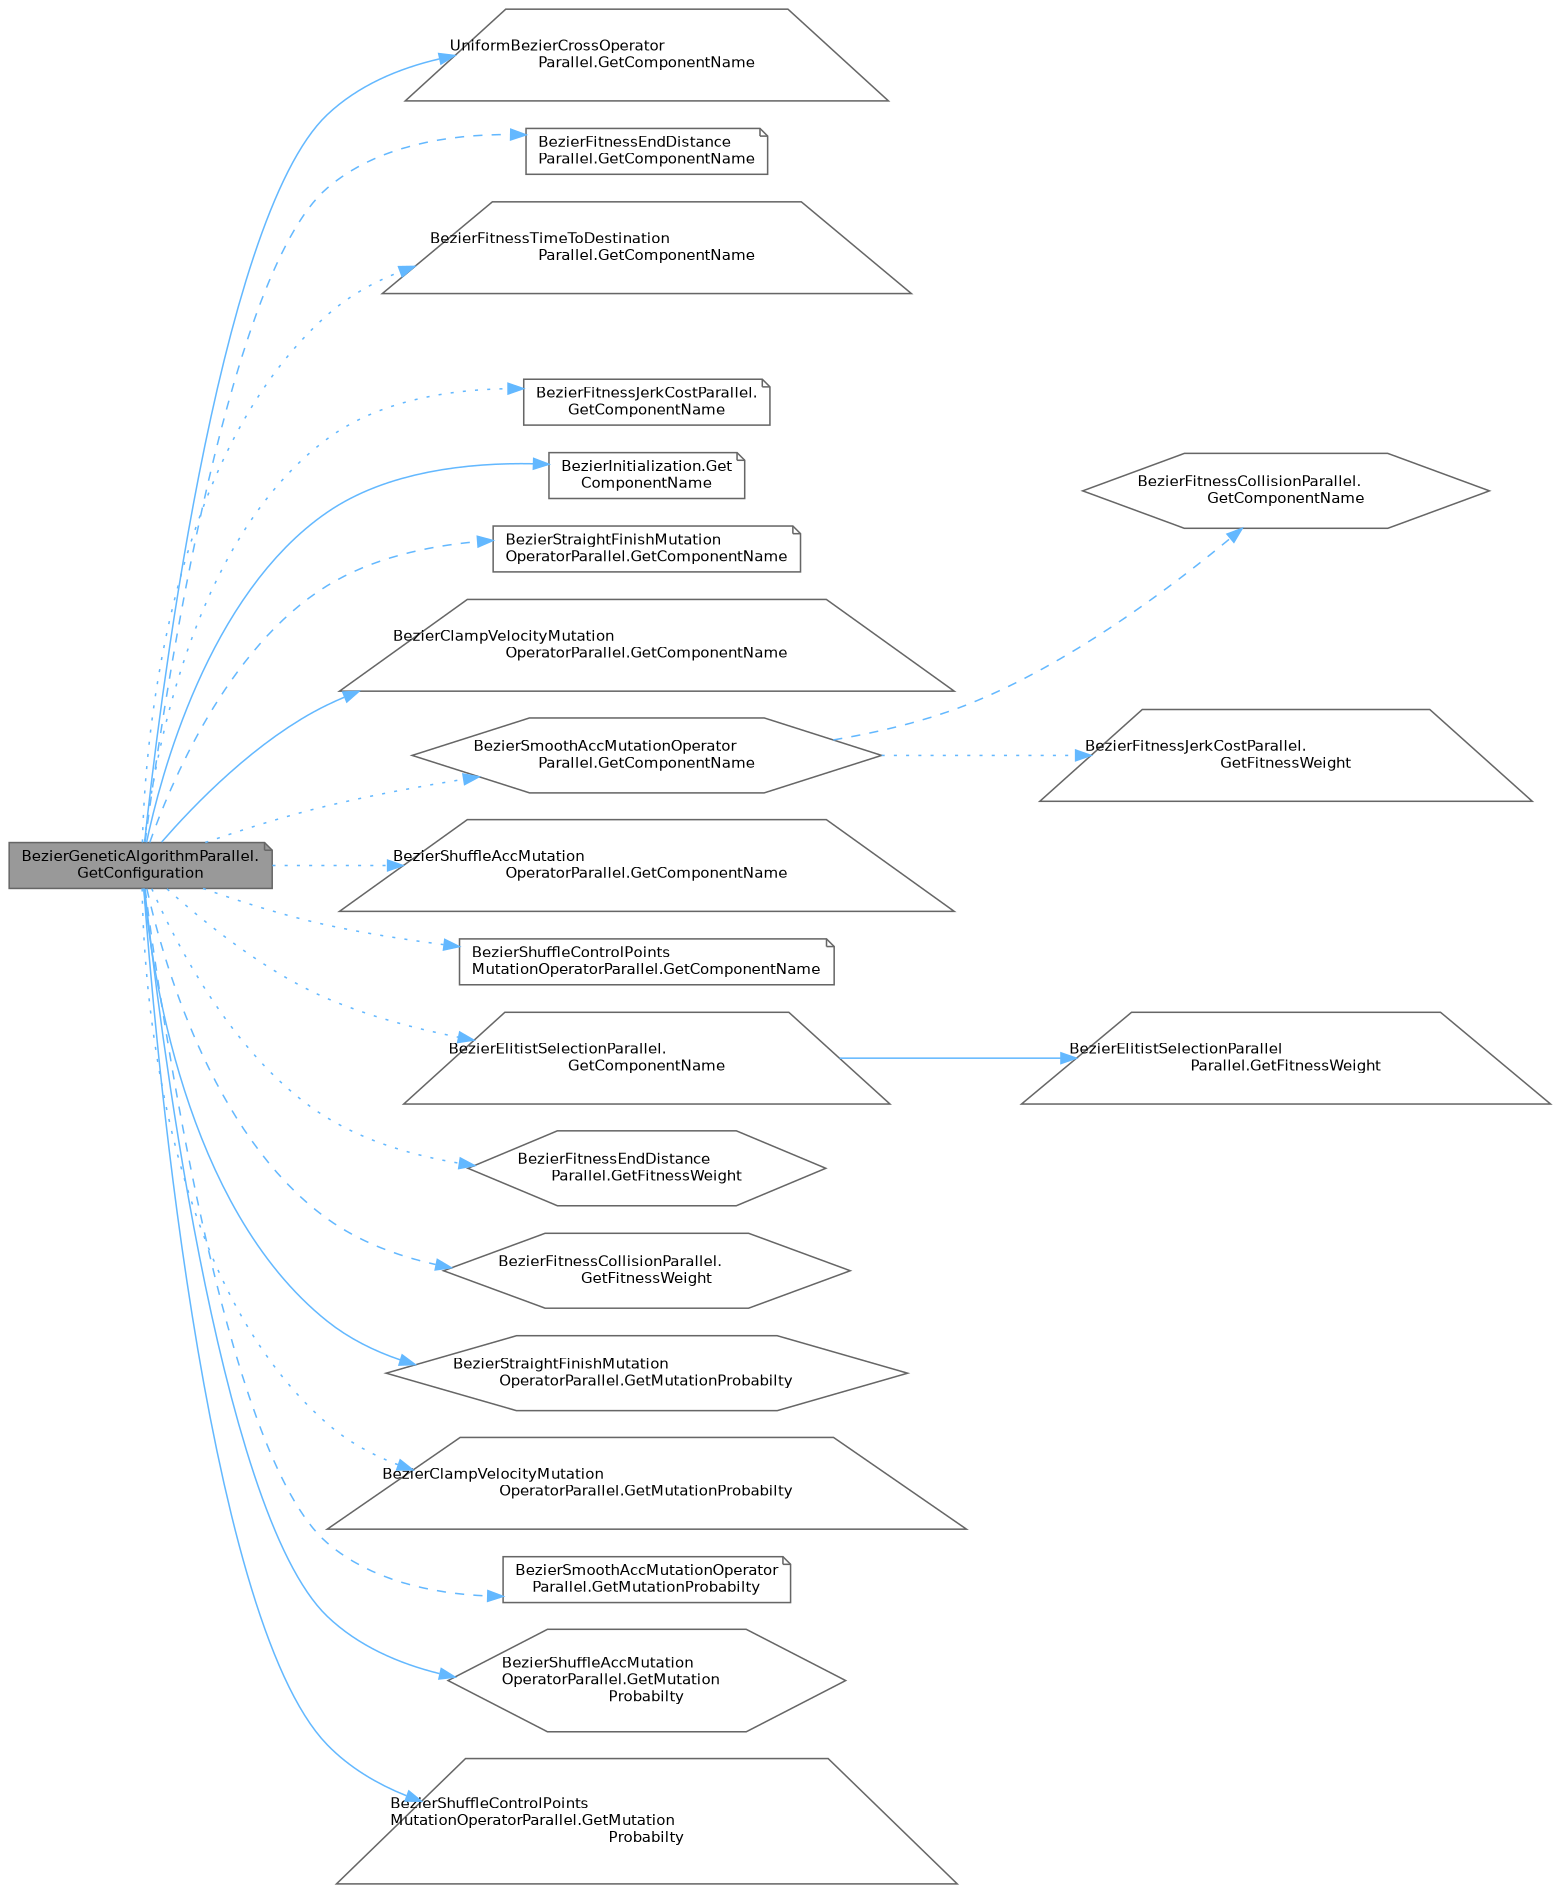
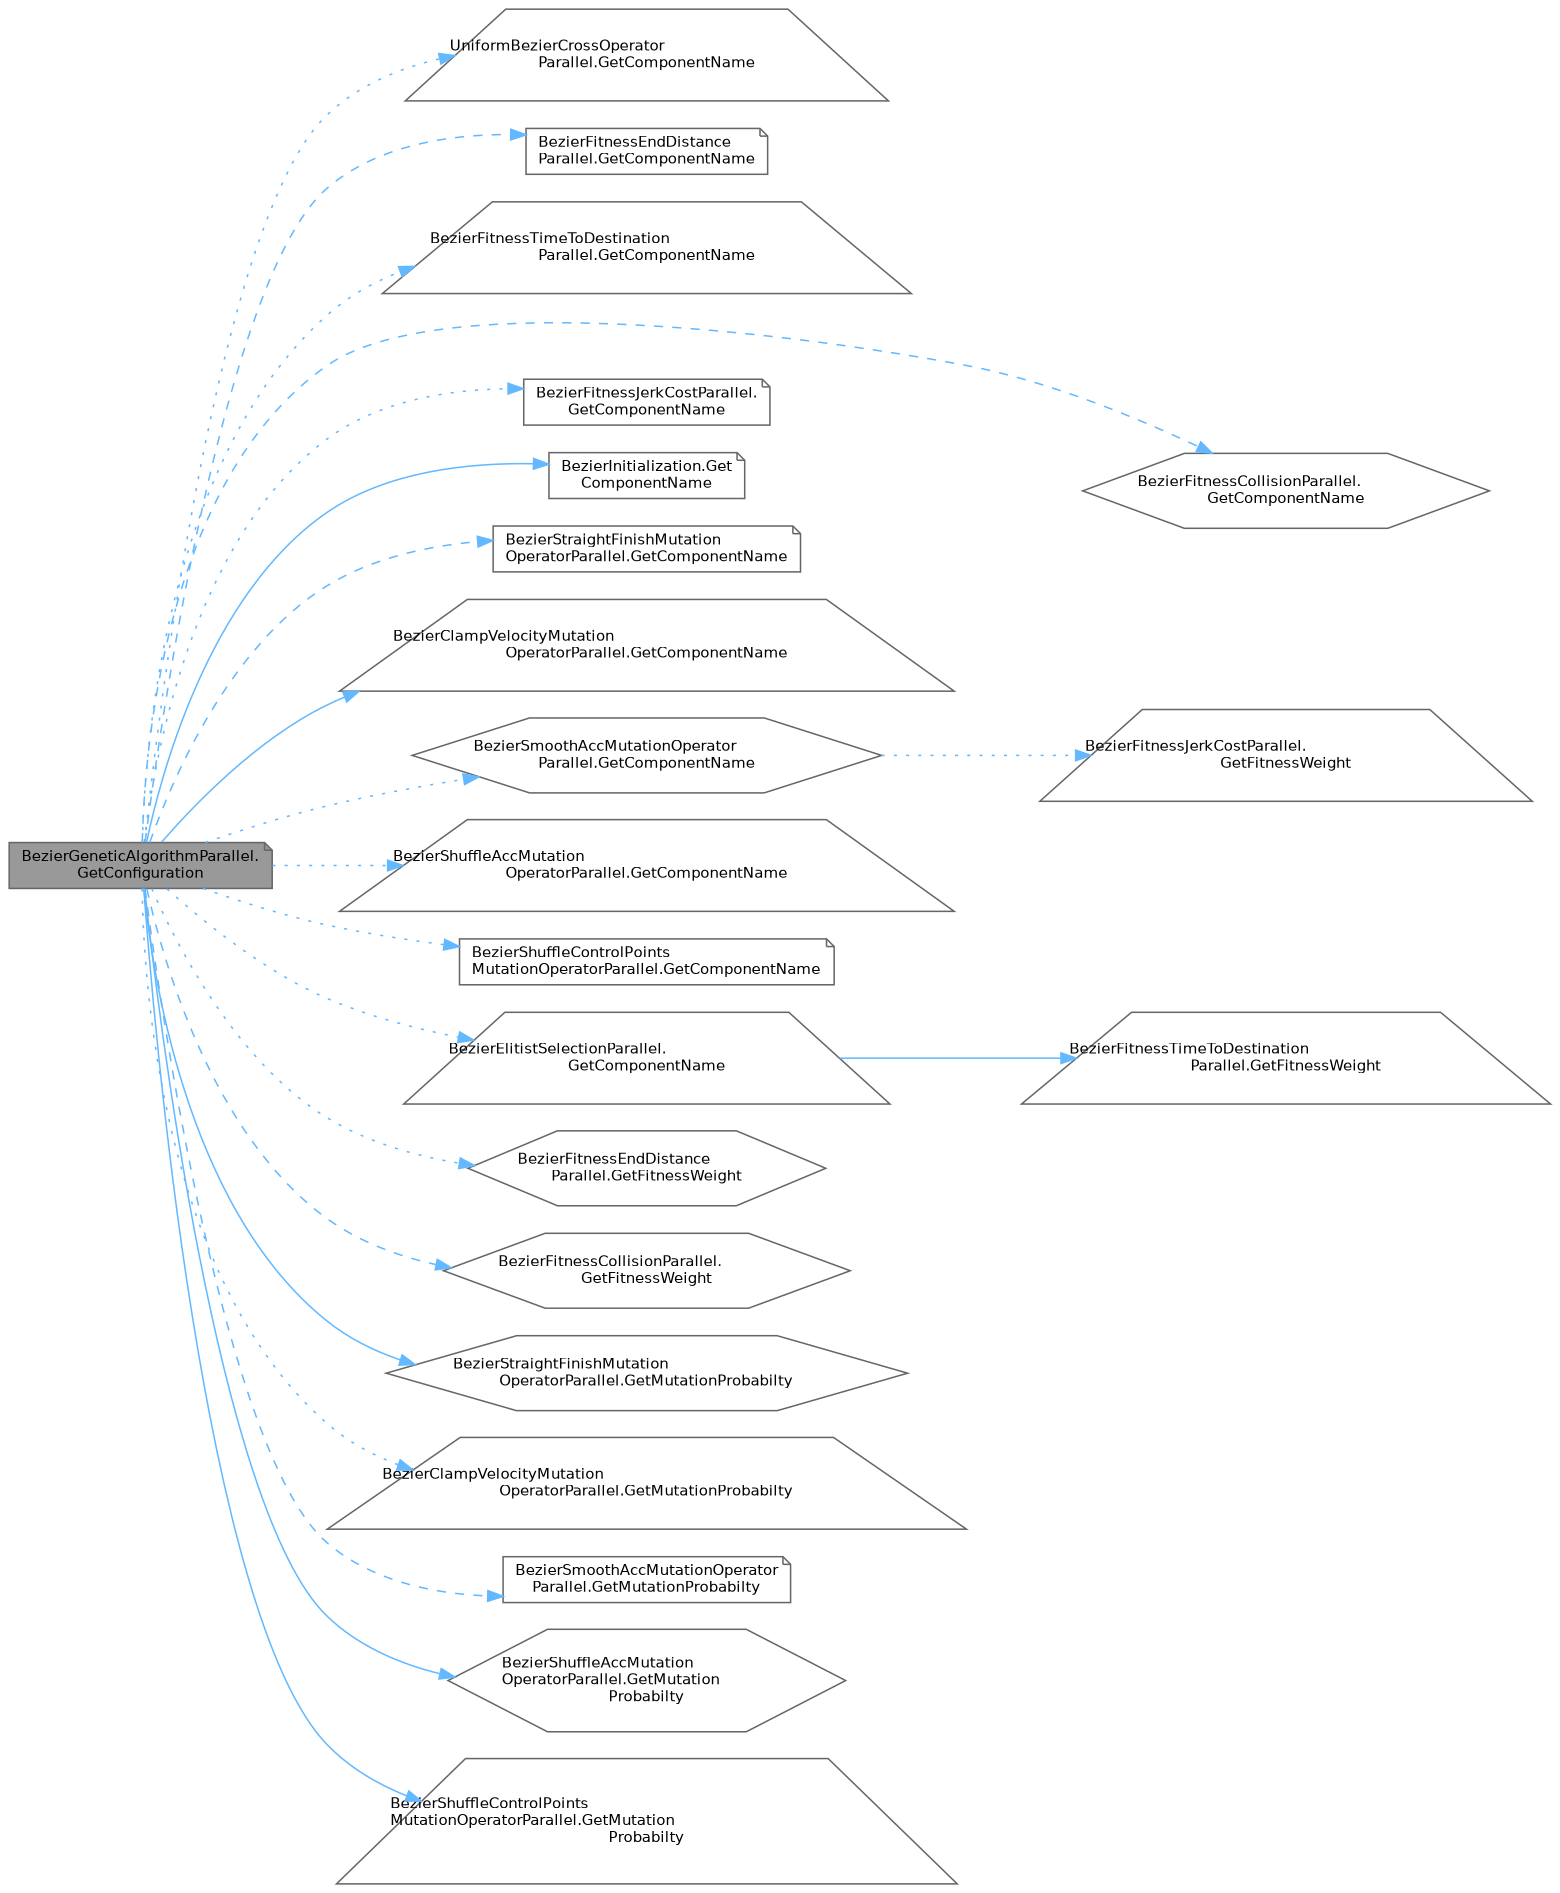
(214, 406) -> (214, 406)
(1045, 667) -> (504, 325)
(1286, 1058) -> (1286, 1058)
